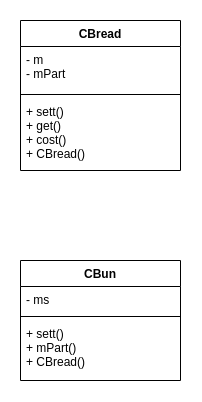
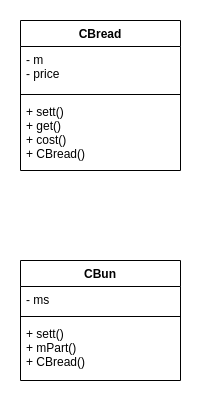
(35, 60) -> (35, 60)
